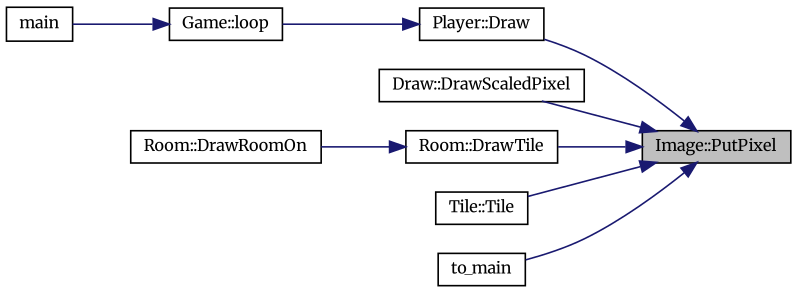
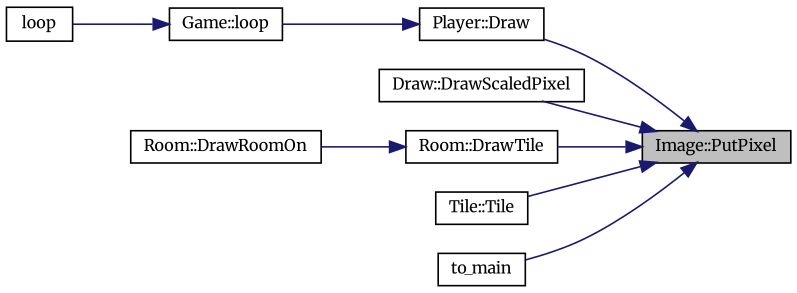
(40, 24) -> (40, 24)
